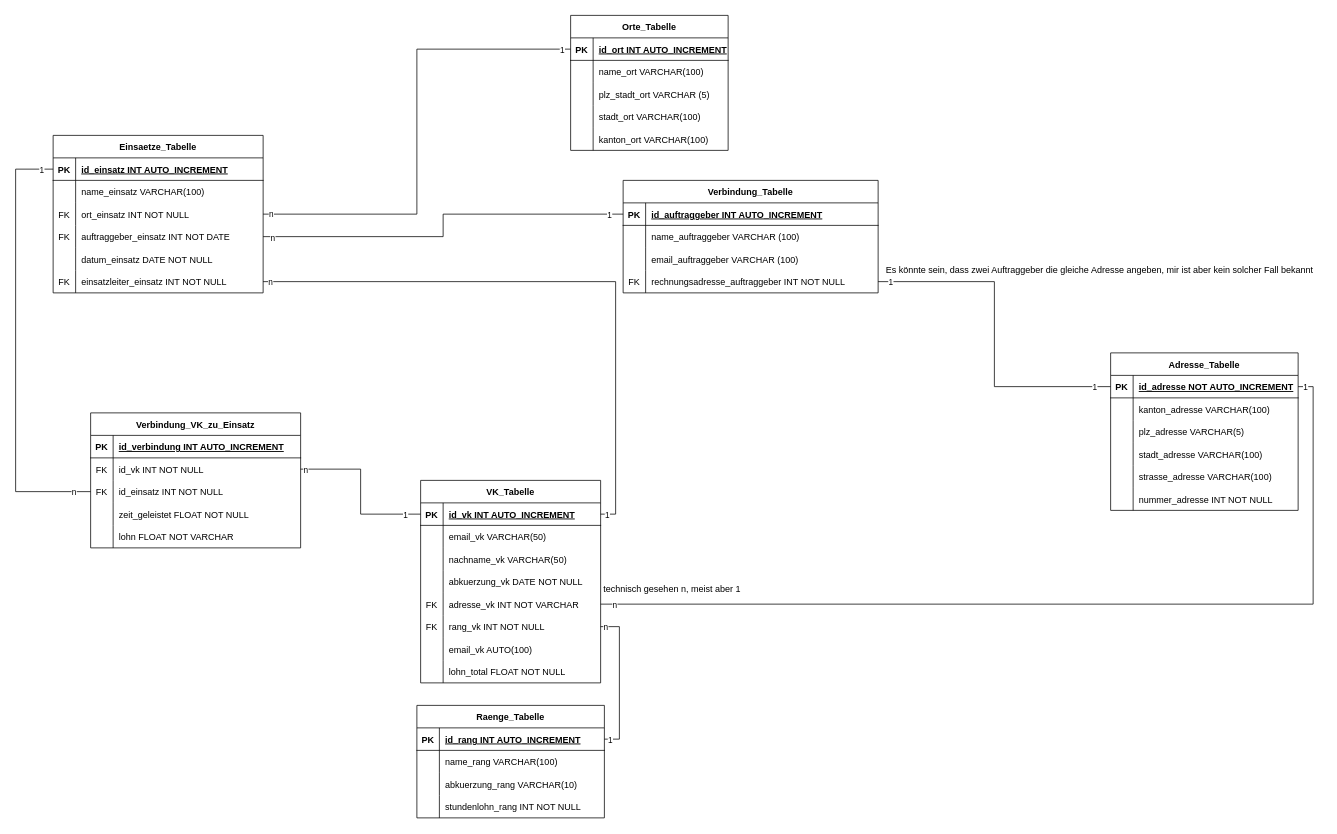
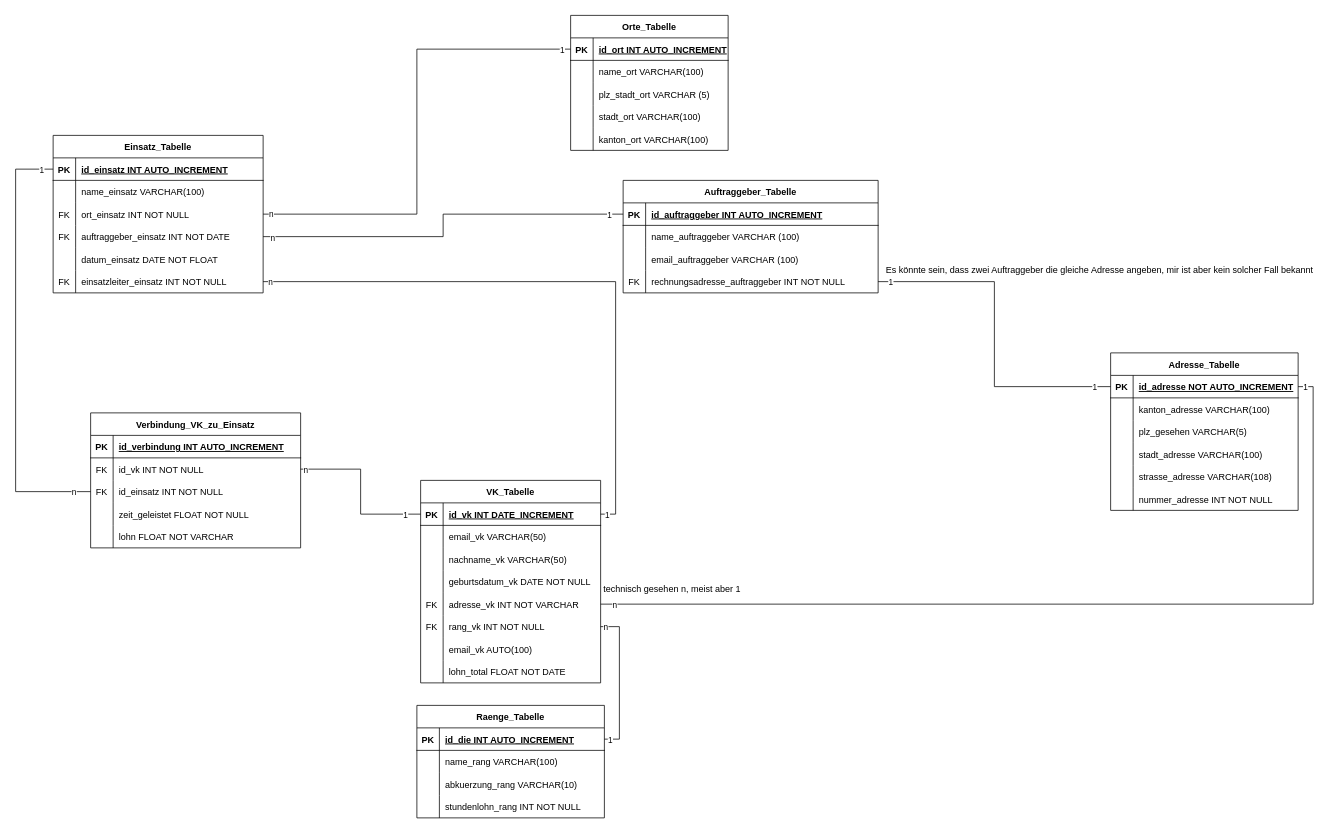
(158, 147) -> (158, 147)
(750, 192) -> (750, 192)
(144, 260) -> (147, 260)
(1192, 432) -> (1192, 432)
(1208, 477) -> (1208, 477)
(505, 515) -> (505, 515)
(513, 582) -> (518, 582)
(506, 672) -> (506, 672)
(507, 740) -> (503, 740)
